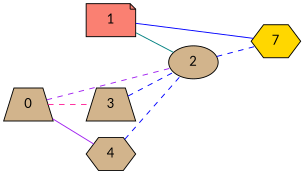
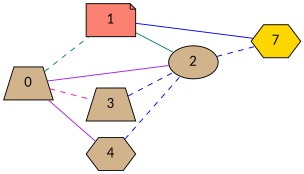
none -> (67, 54)
(108, 84) -> (108, 73)
